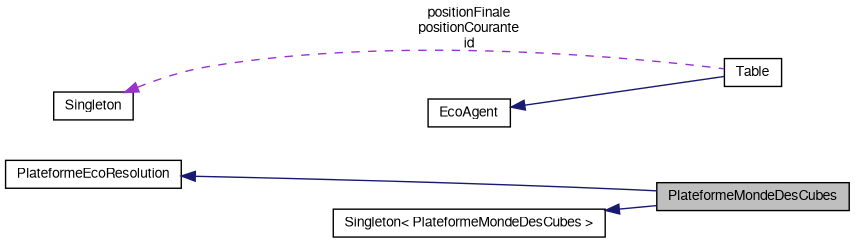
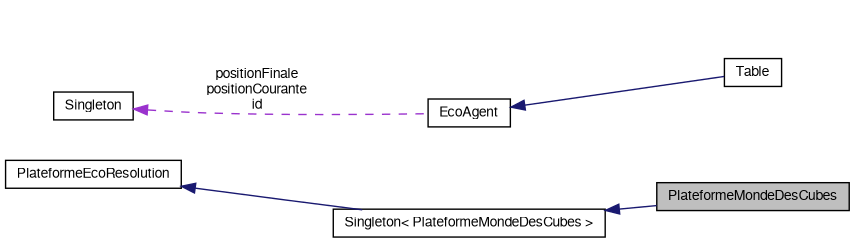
(429, 50) -> (288, 114)
(426, 182) -> (279, 199)
